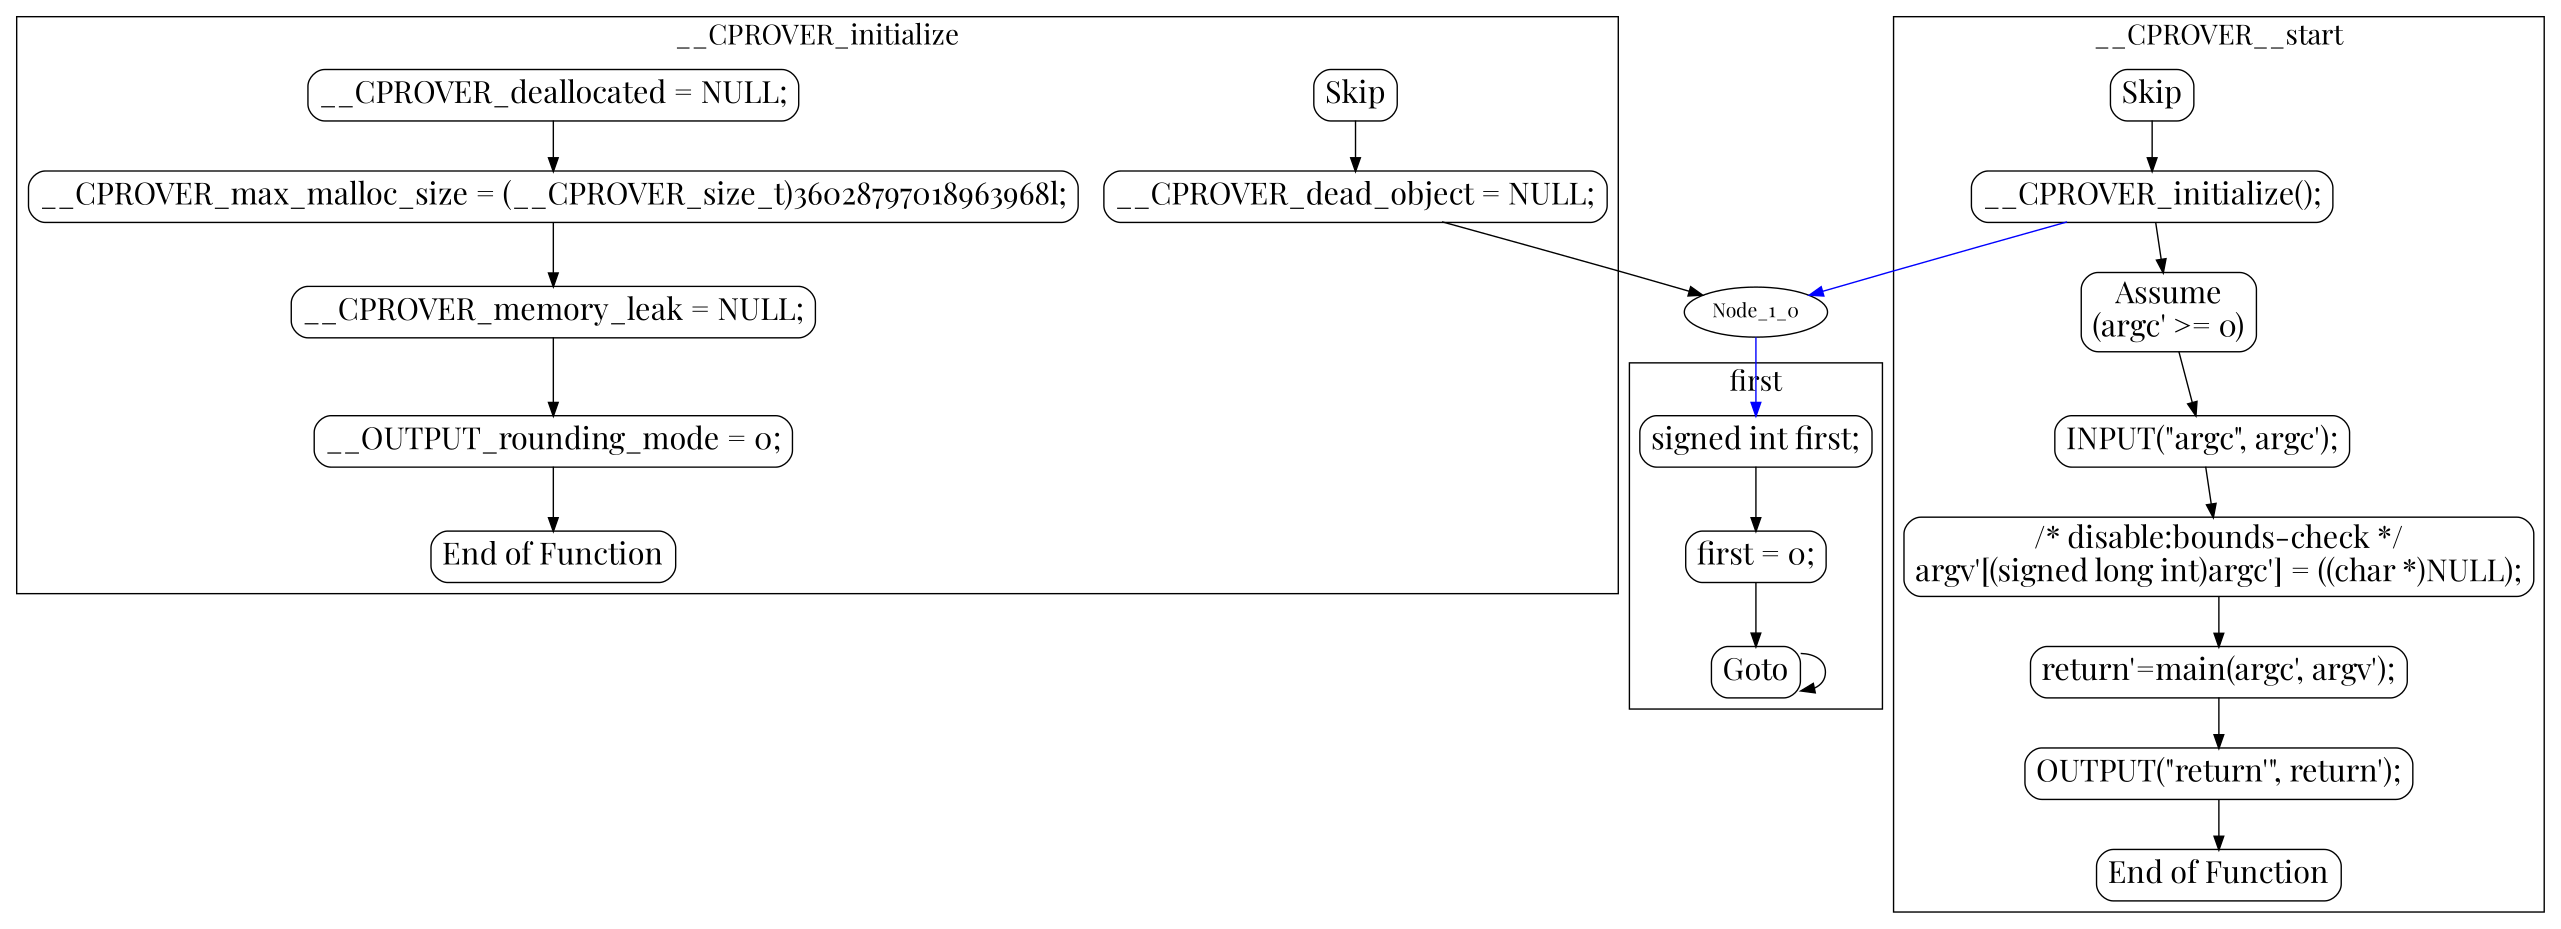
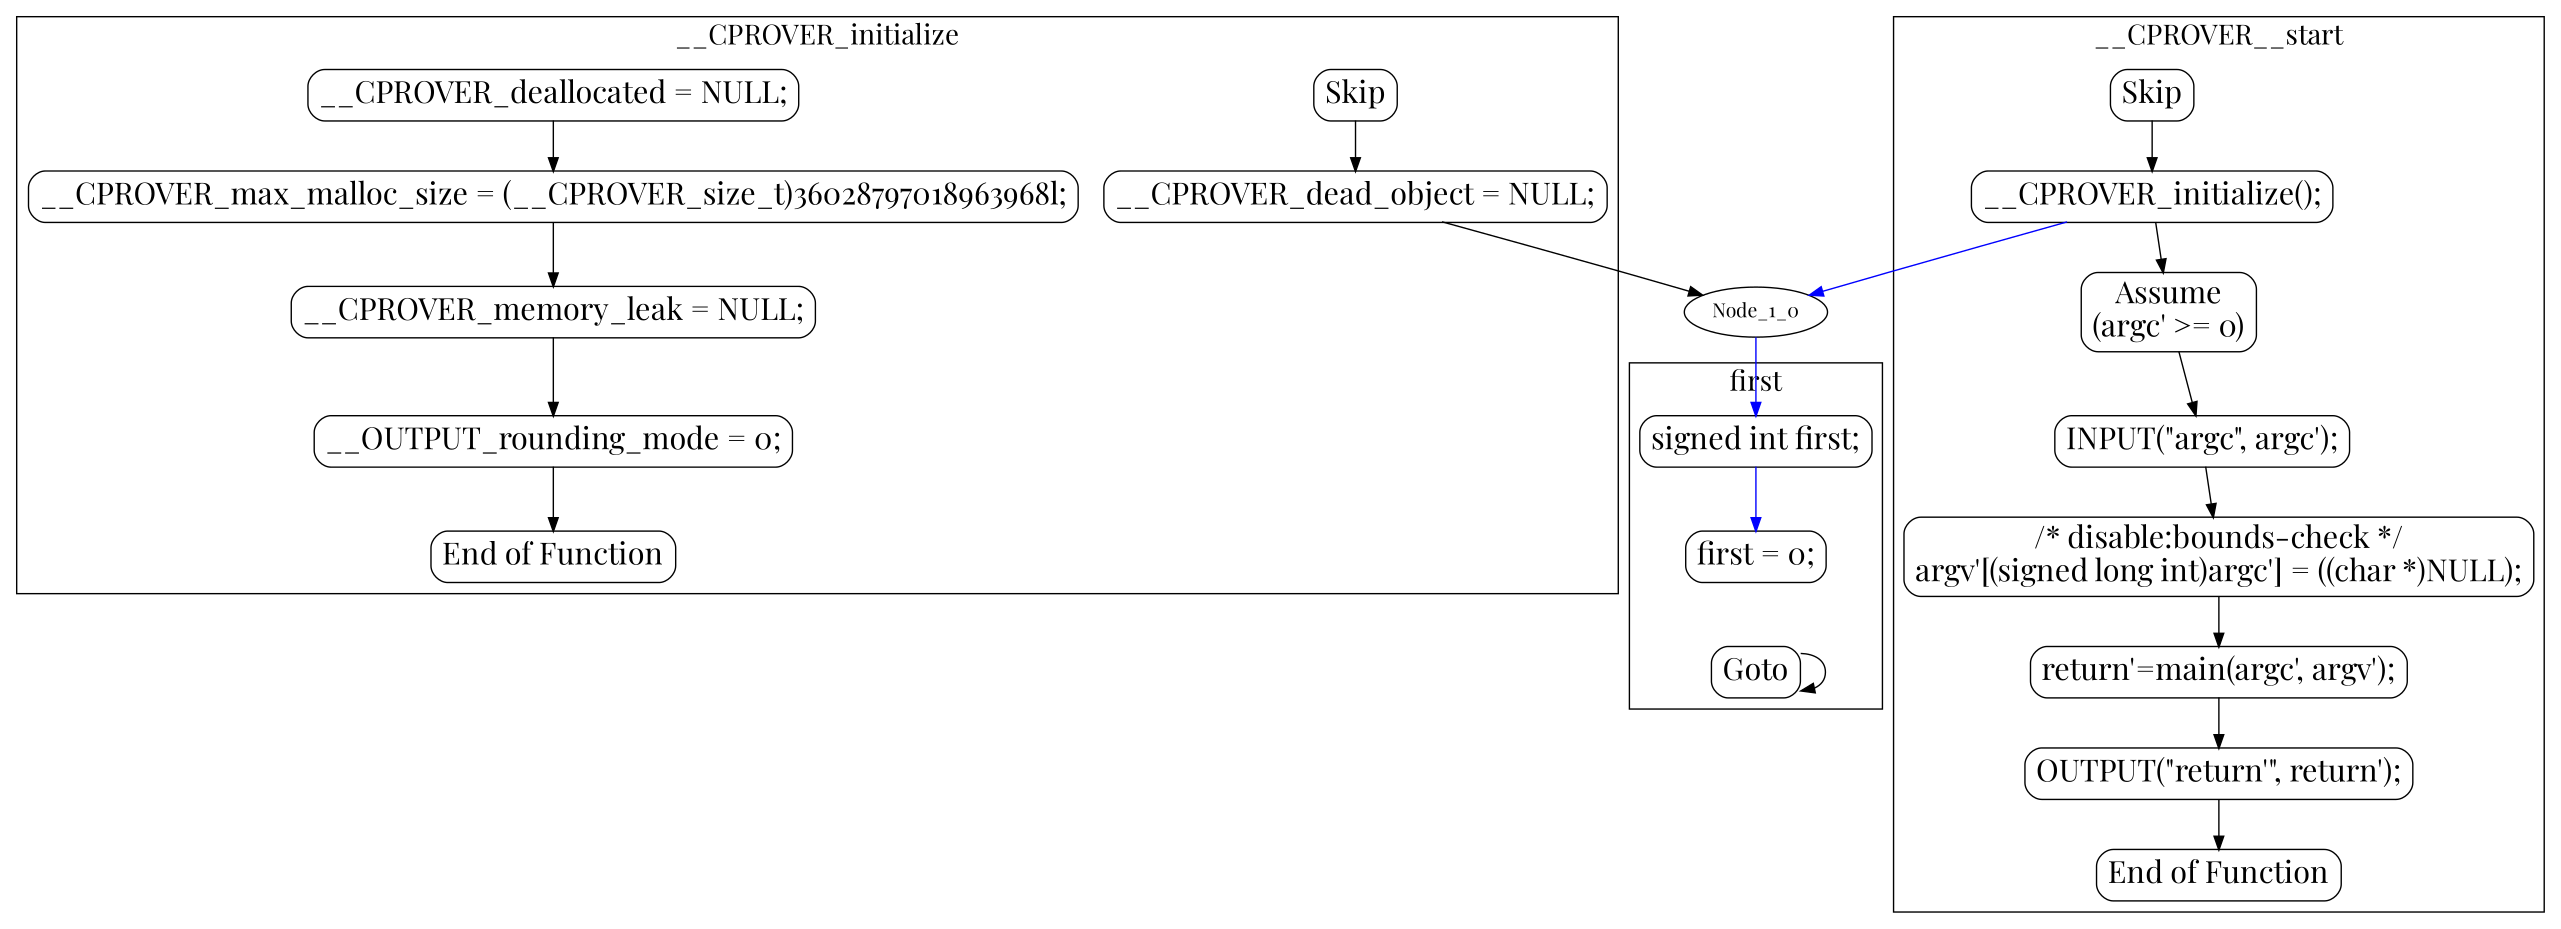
(1756, 492) -> (1756, 492)
(1756, 608) -> none
